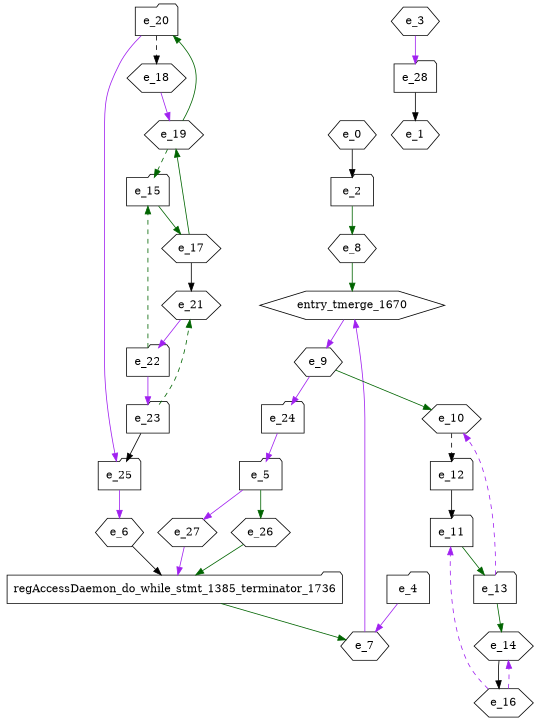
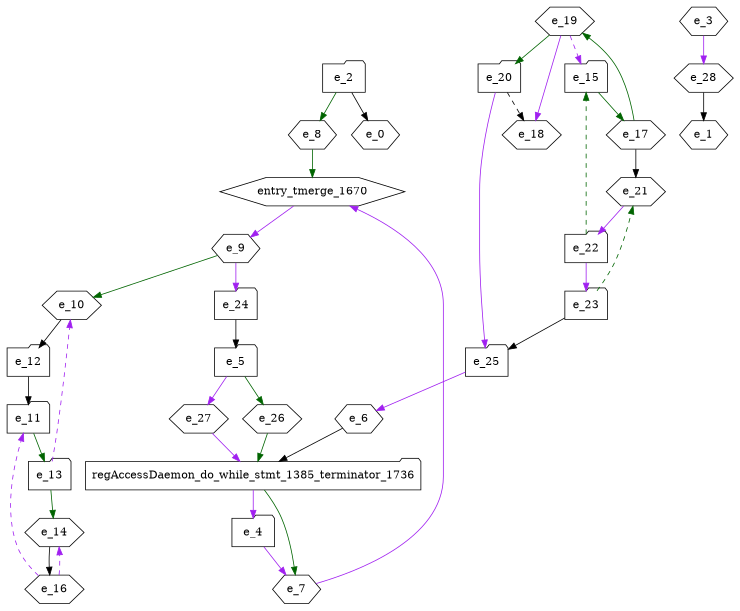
(415, 78) -> (704, 78)
(164, 103) -> (549, 74)
(352, 159) -> (358, 103)
(163, 160) -> (574, 46)
(452, 443) -> (53, 331)
(273, 444) -> (236, 330)
none -> (253, 500)
